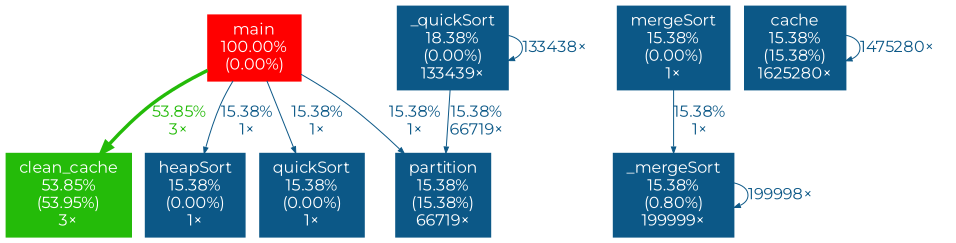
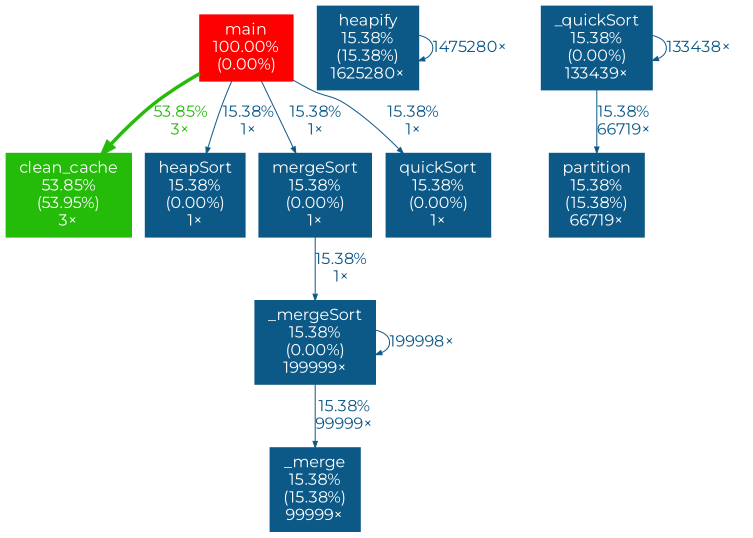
(453, 48) -> (597, 48)
(795, 48) -> (368, 48)
(353, 108) -> (277, 114)
(674, 195) -> (315, 342)
none -> (315, 490)
